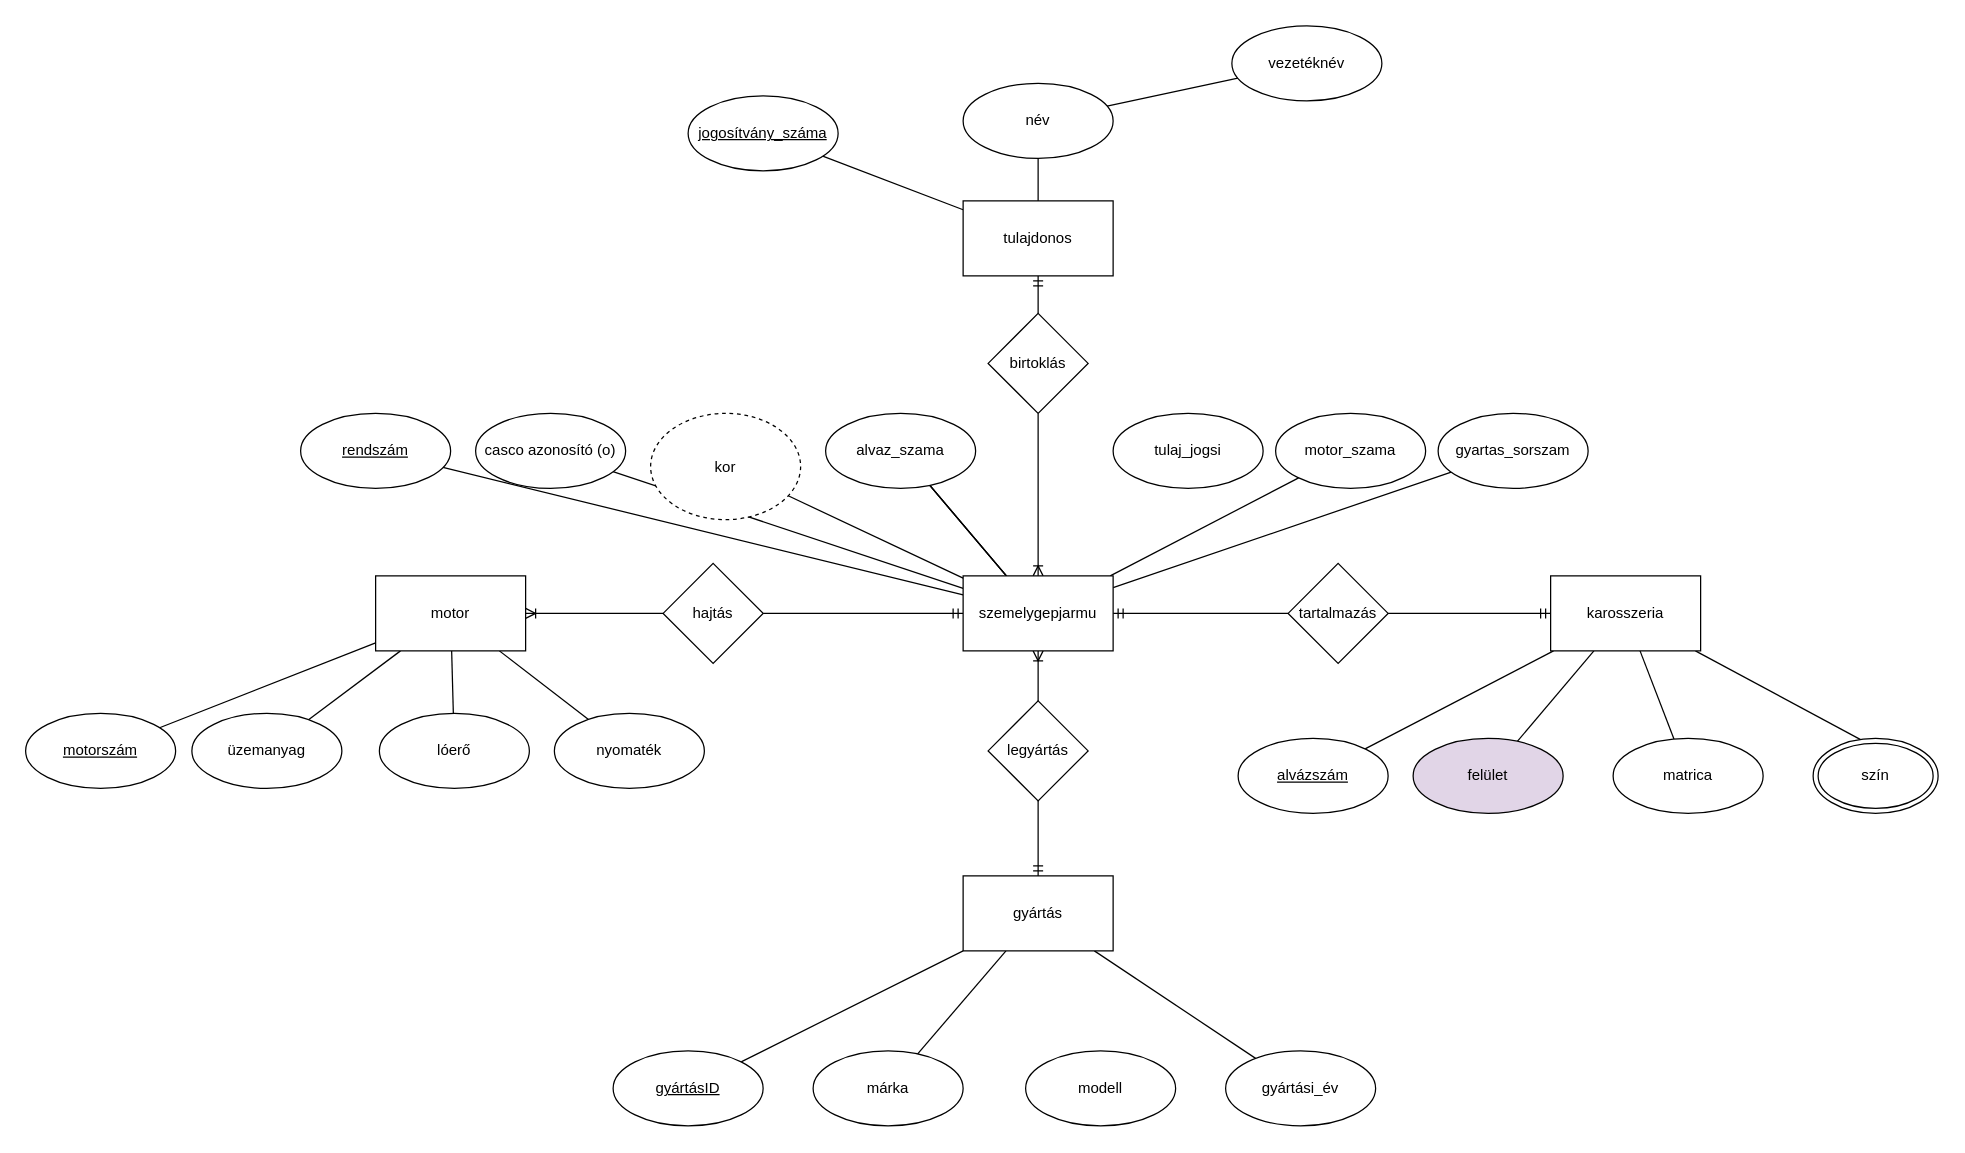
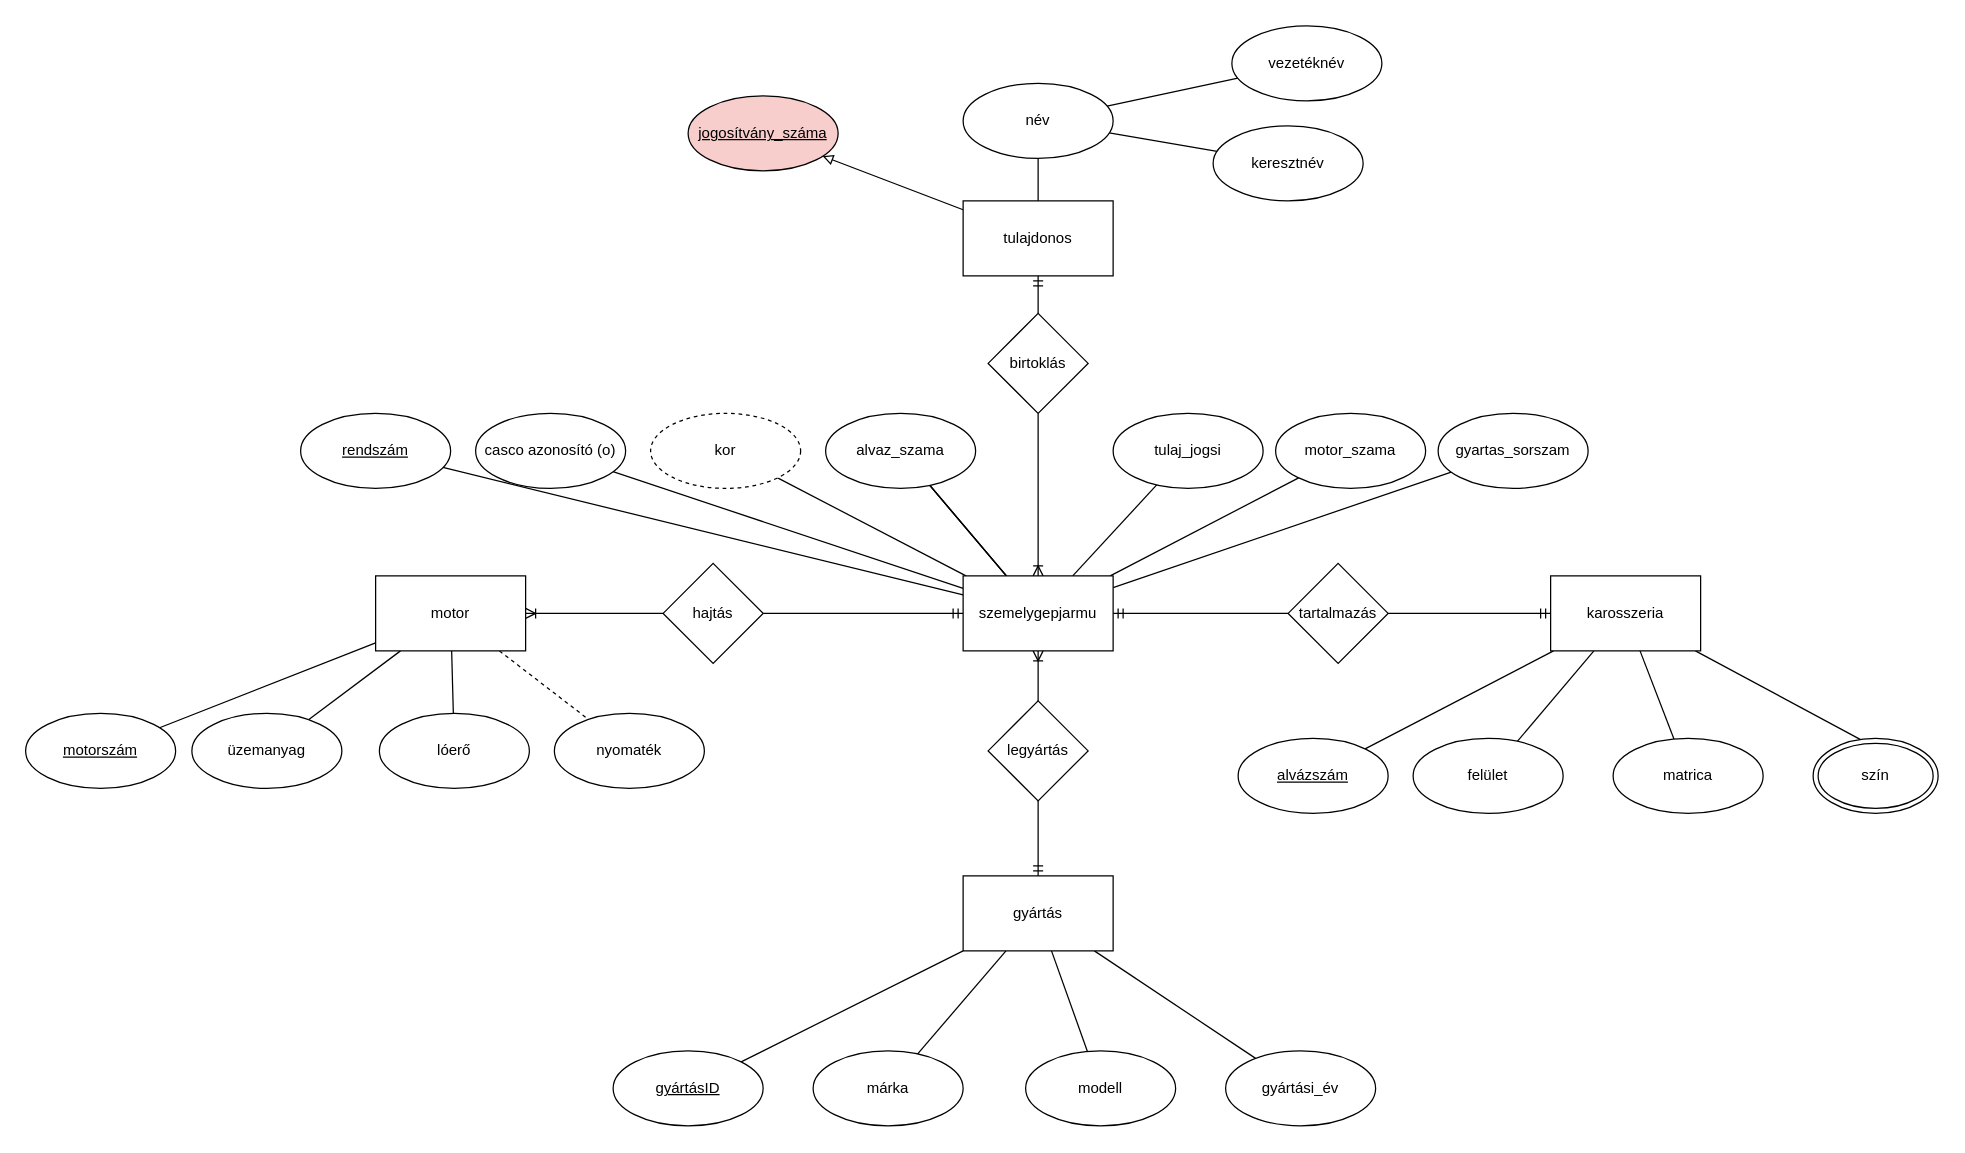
(763, 133) -> (763, 133)
none -> (1163, 142)
(828, 158) -> (833, 160)
none -> (1288, 163)
(726, 466) -> (726, 451)
none -> (1114, 531)
(544, 685) -> (544, 685)
(1488, 776) -> (1488, 776)
none -> (1069, 1001)
